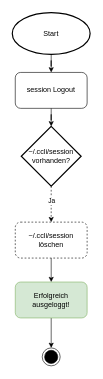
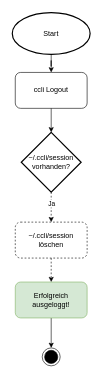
(51, 90) -> (51, 90)
(51, 156) -> (51, 162)
(51, 267) -> (51, 267)
